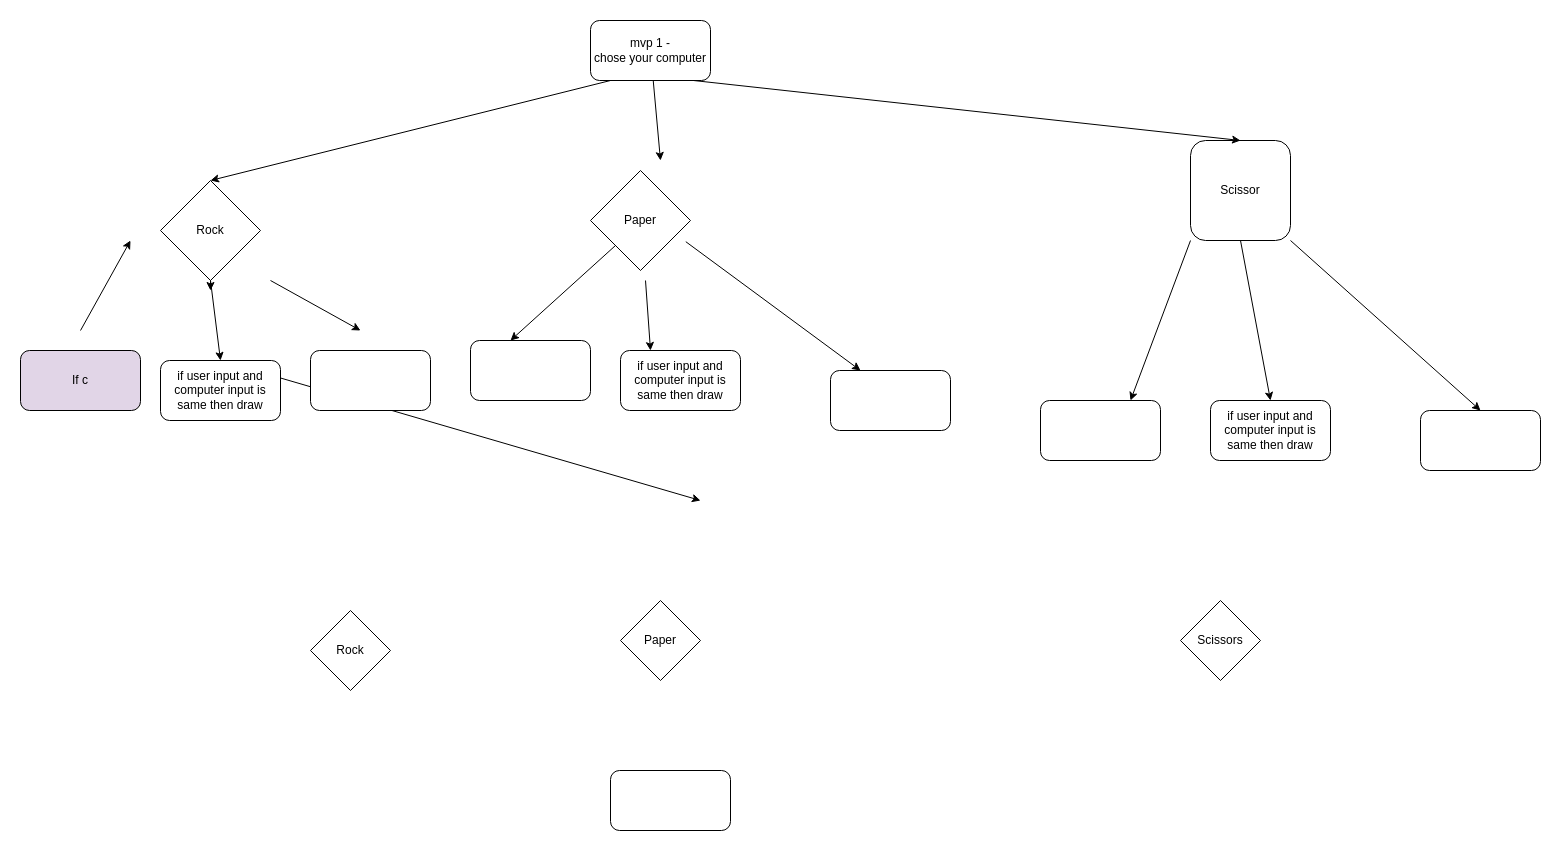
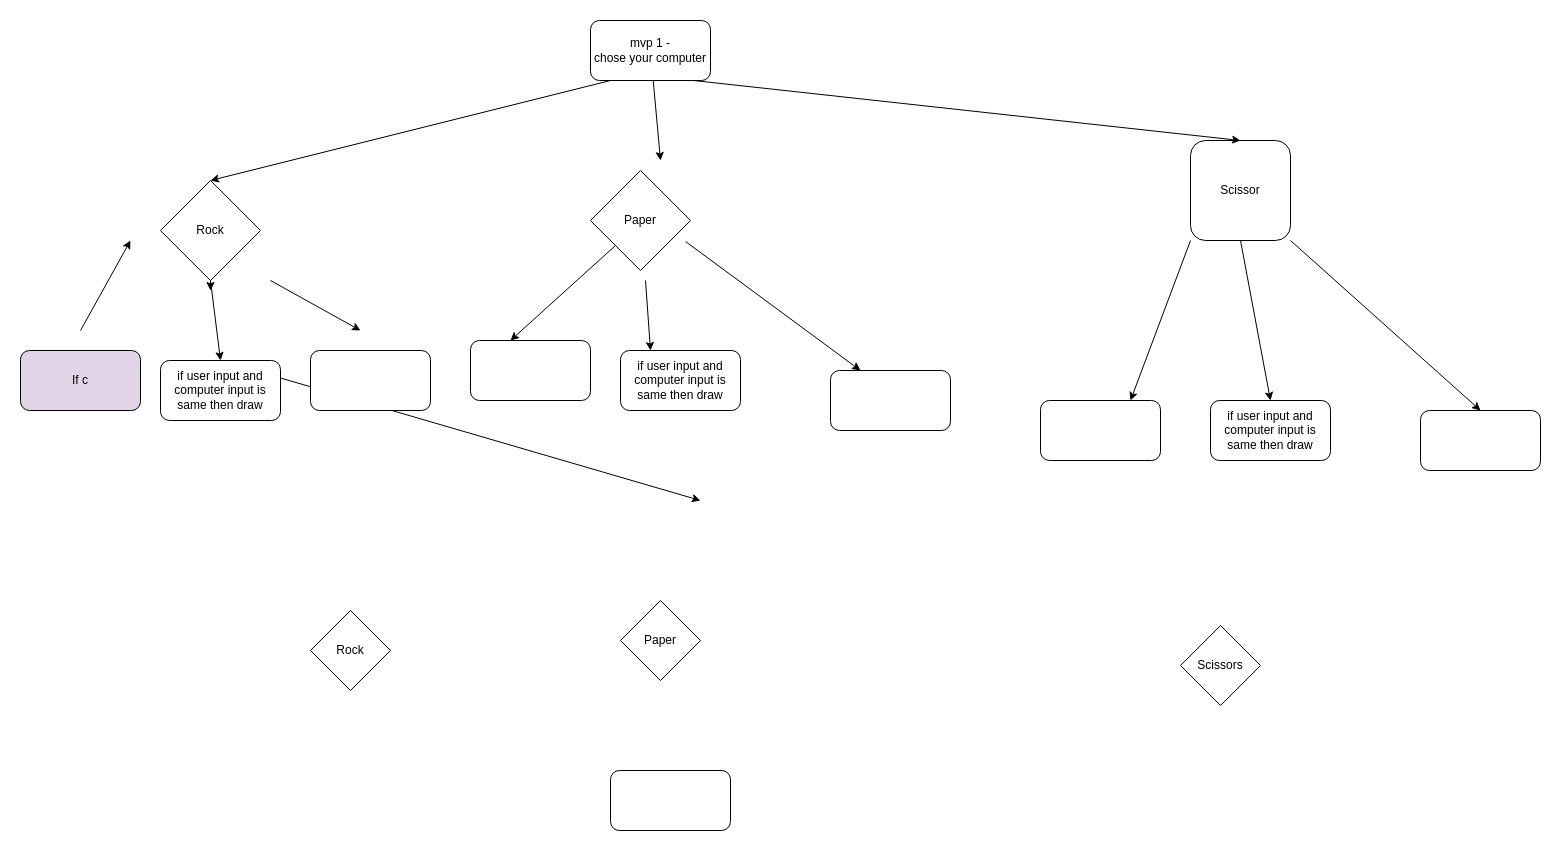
(1221, 641) -> (1221, 666)
